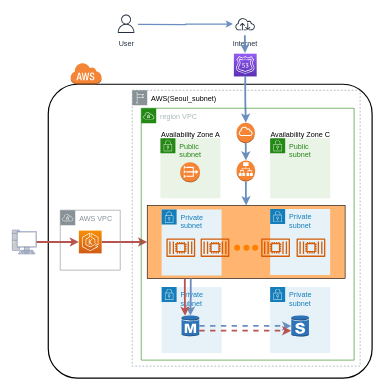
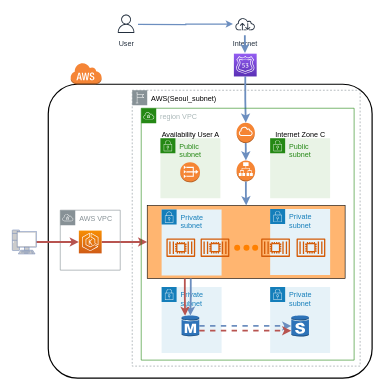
(191, 135) -> (191, 135)
(301, 135) -> (301, 135)
